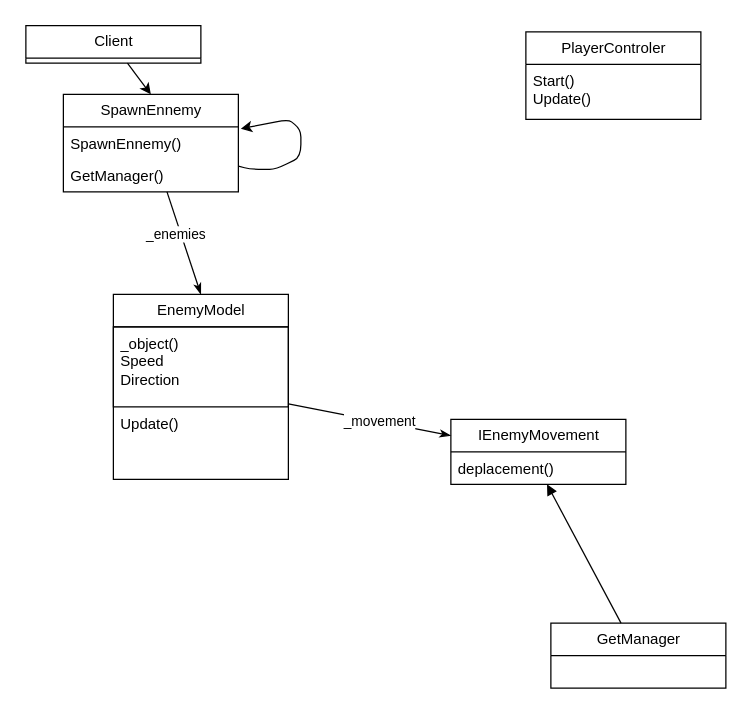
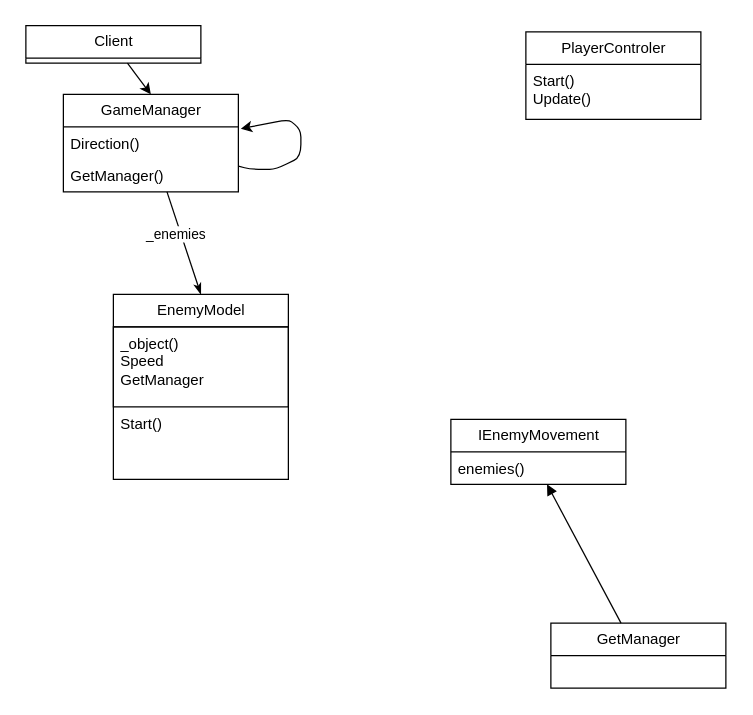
(151, 111) -> (151, 111)
(125, 145) -> (113, 145)
(158, 363) -> (163, 363)
(365, 419) -> none
(154, 425) -> (150, 425)
(511, 470) -> (494, 470)
